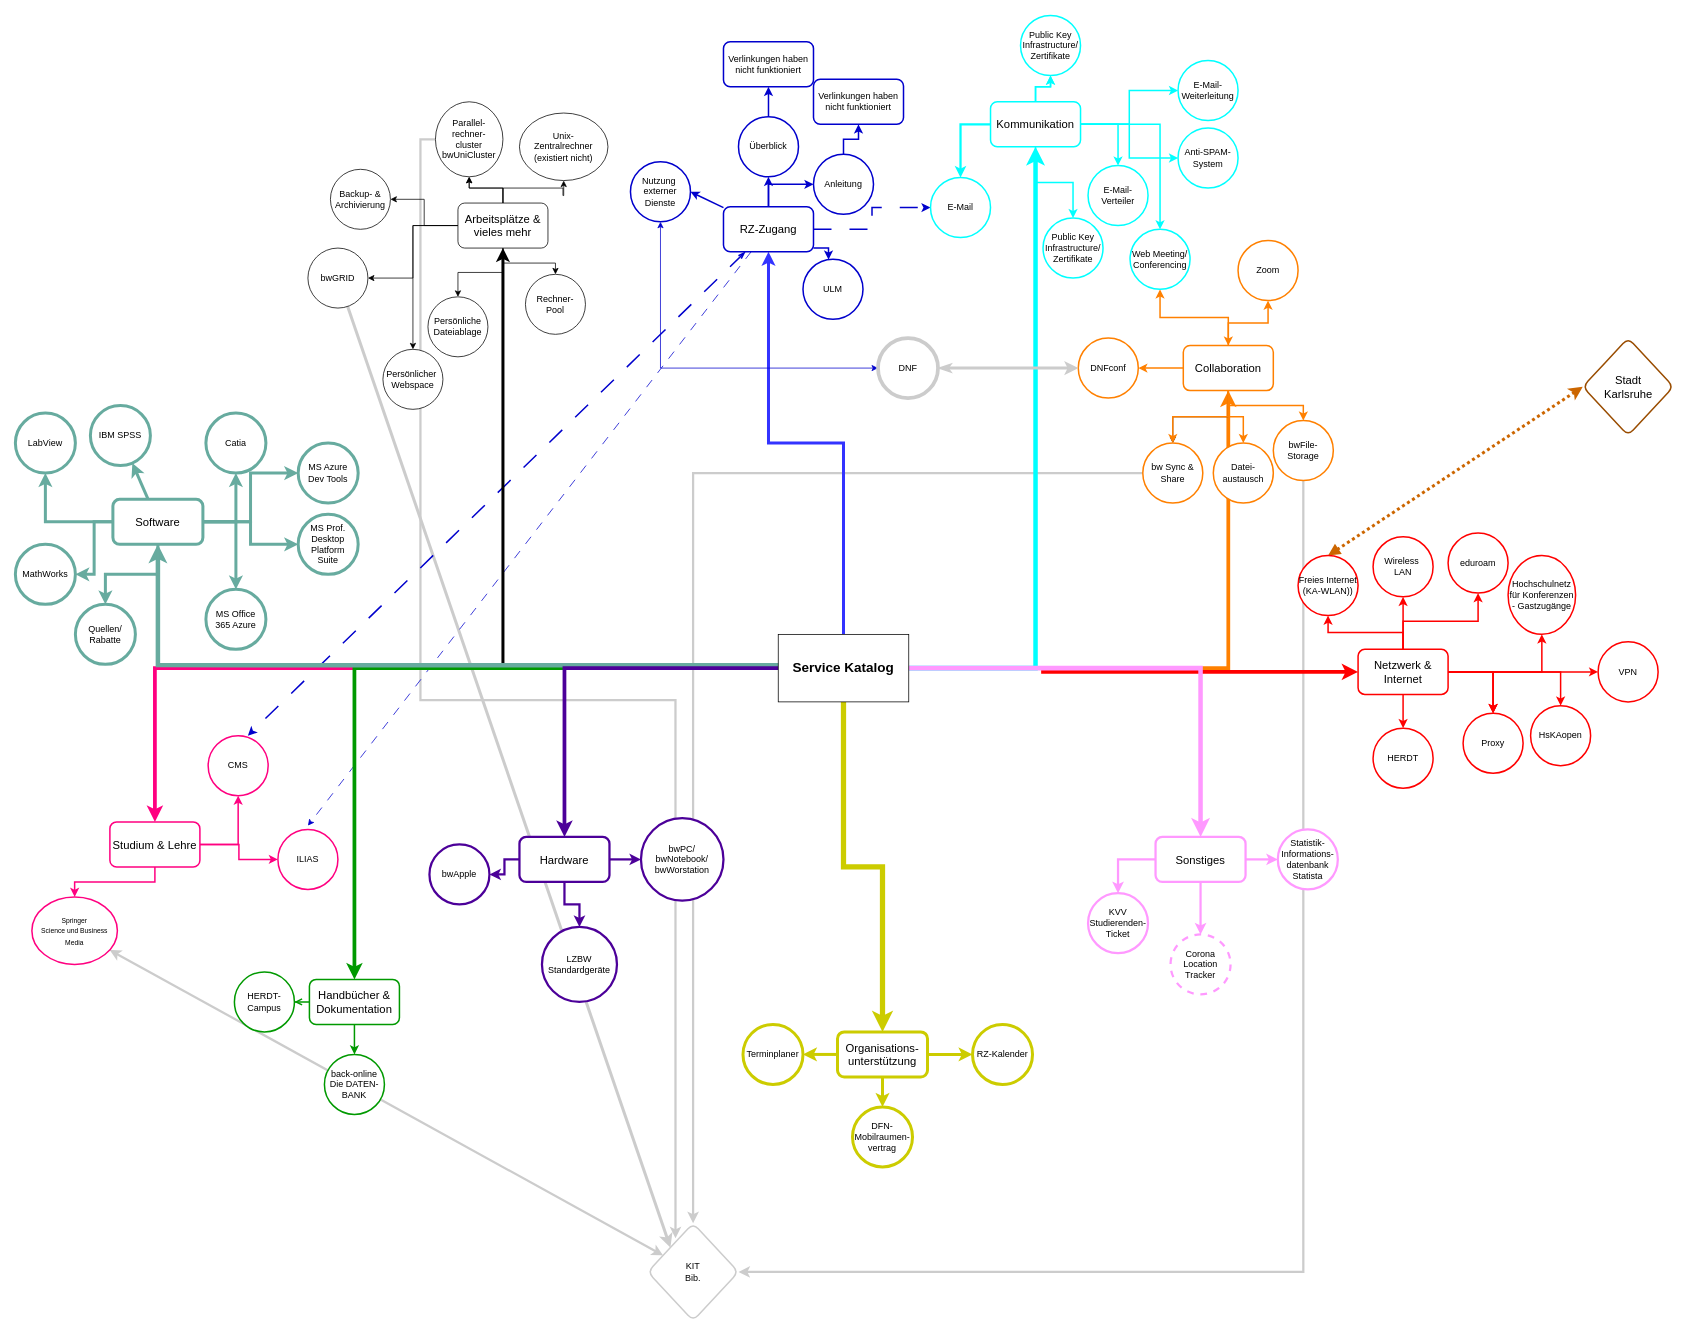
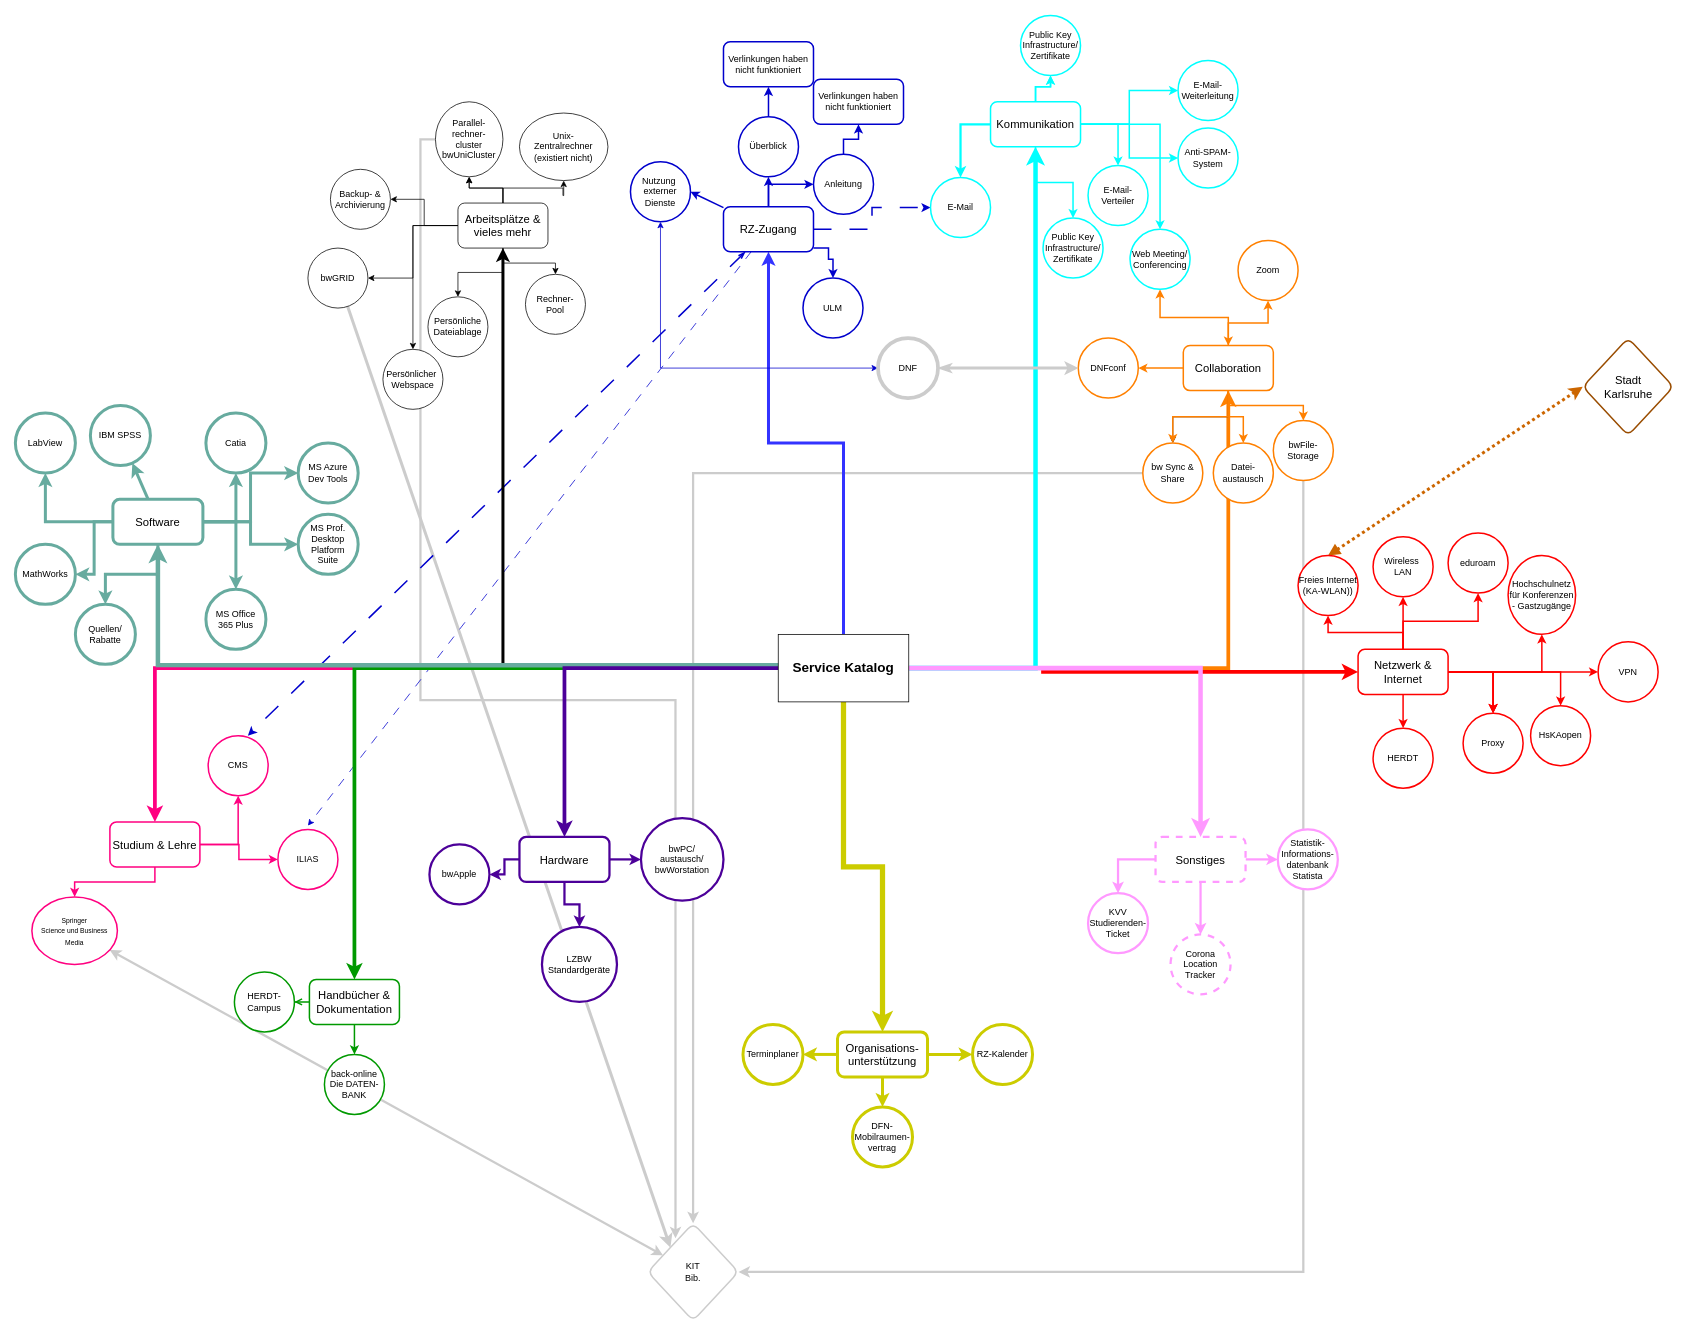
(833, 289) -> (833, 308)
(236, 619) -> (236, 619)
(682, 859) -> (682, 859)
(1200, 859) -> (1200, 859)
